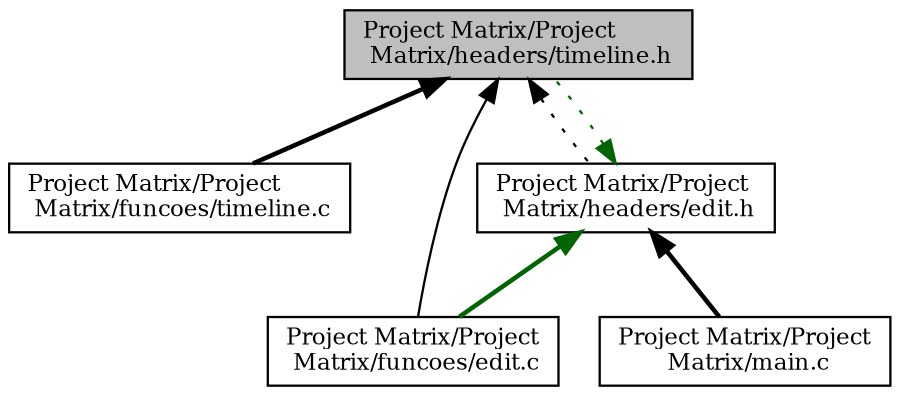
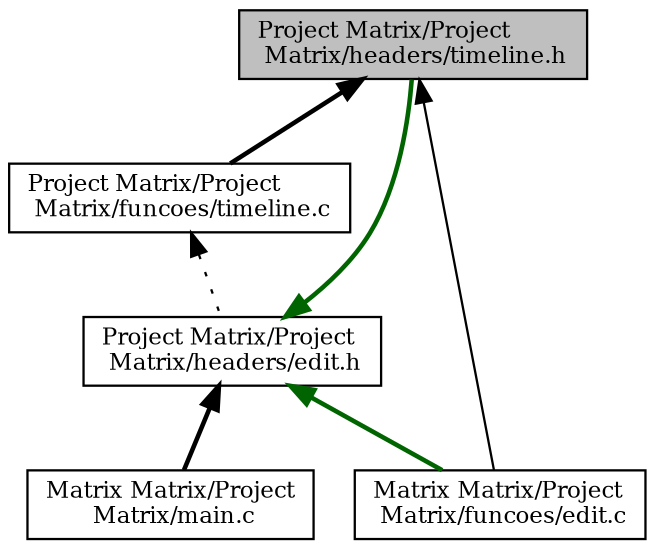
(580, 111) -> (384, 204)
(564, 132) -> (210, 286)
(413, 351) -> (500, 505)
(745, 351) -> (171, 505)
